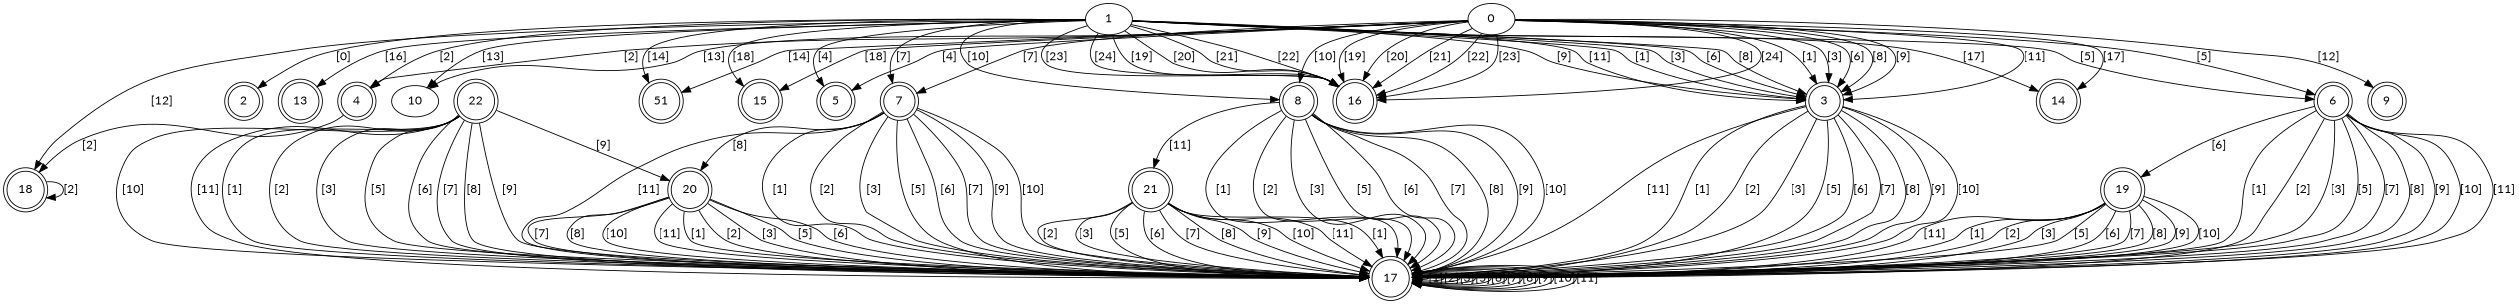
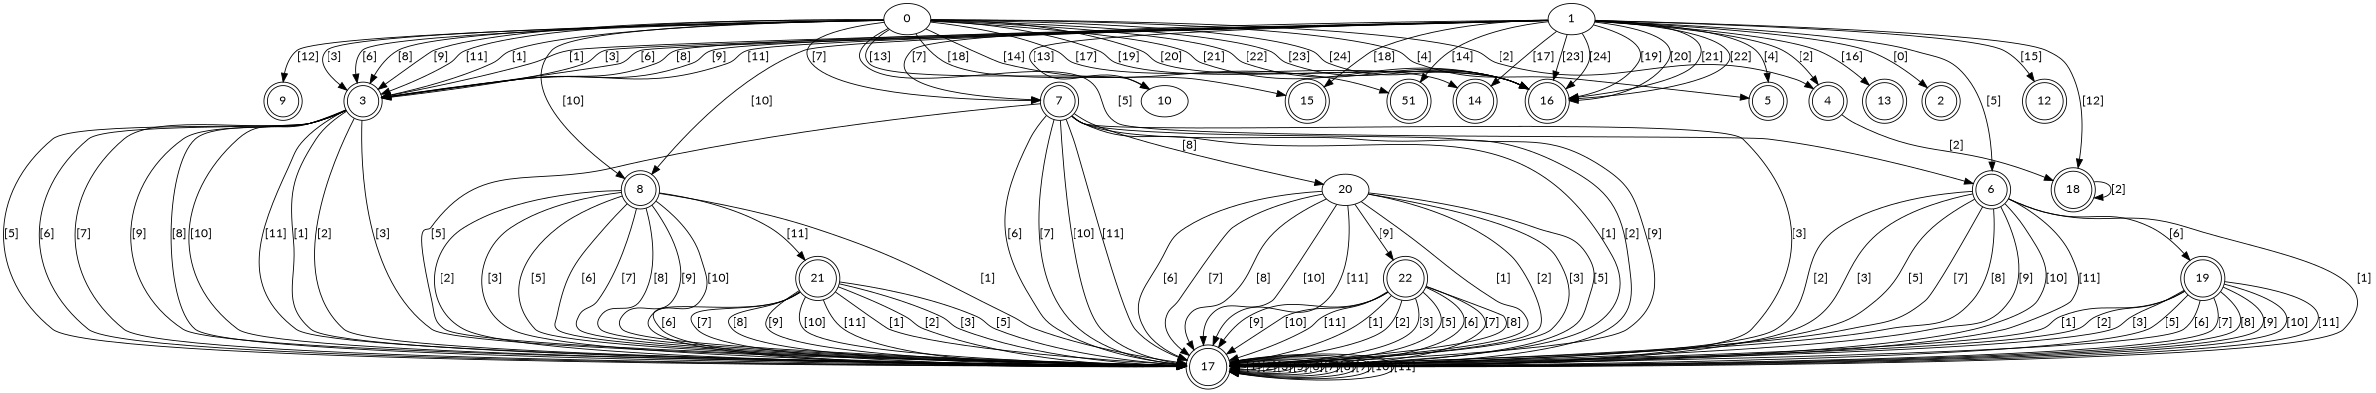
none -> (2045, 101)
(579, 144) -> (1372, 228)
(690, 190) -> (1346, 190)
